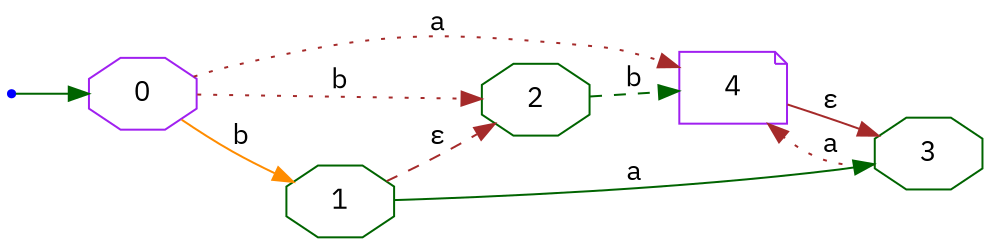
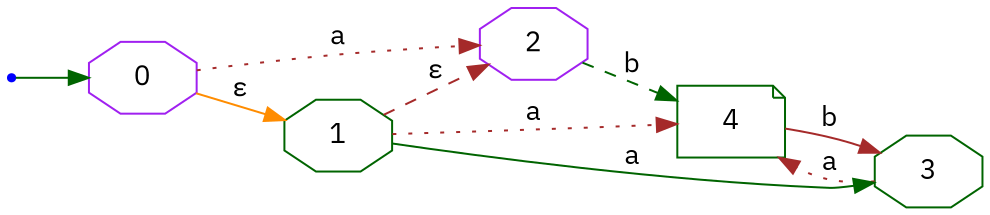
(426, 37) -> (524, 130)
(340, 81) -> (338, 37)
(733, 88) -> (731, 122)
(536, 100) -> (534, 44)
(831, 101) -> (830, 119)
(242, 137) -> (241, 89)
